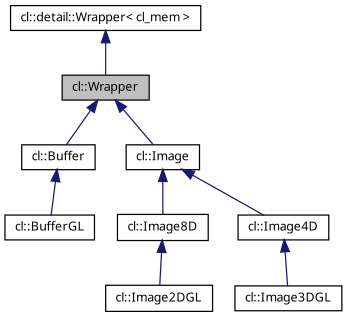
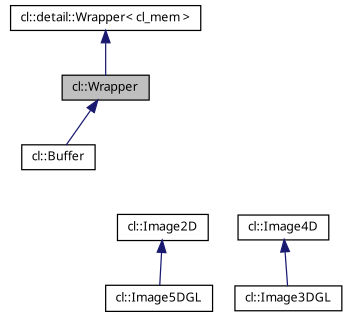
(163, 157) -> none
(50, 227) -> none
(163, 227) -> (163, 227)
(159, 298) -> (159, 298)
